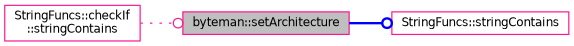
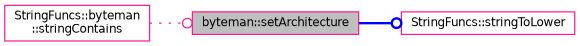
(72, 23) -> (77, 23)
(480, 23) -> (488, 23)
